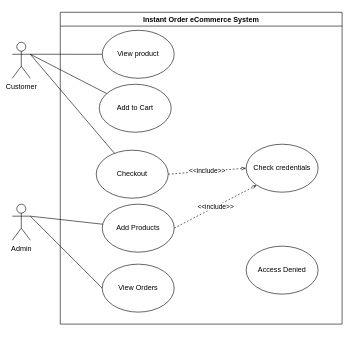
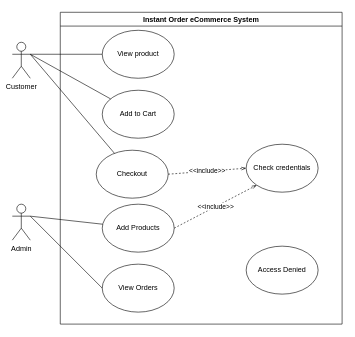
(135, 108) -> (138, 114)
